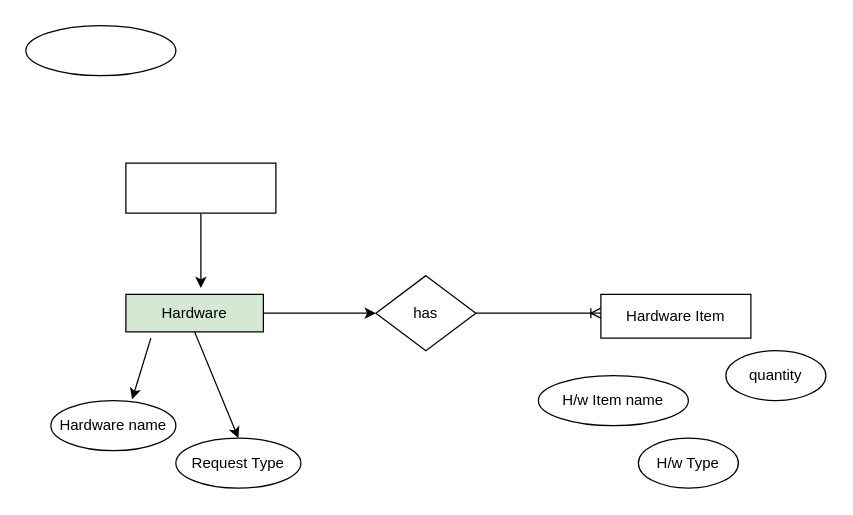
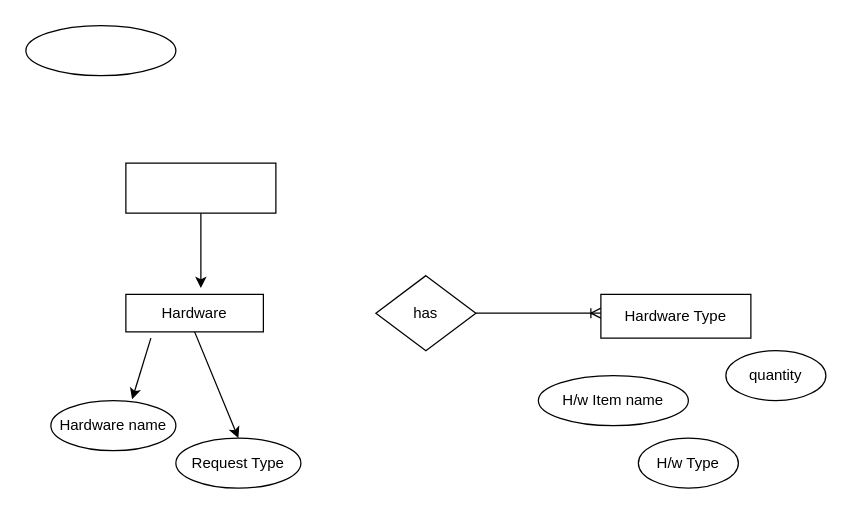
(194, 313) -> (194, 313)
(315, 313) -> none
(676, 317) -> (676, 317)
